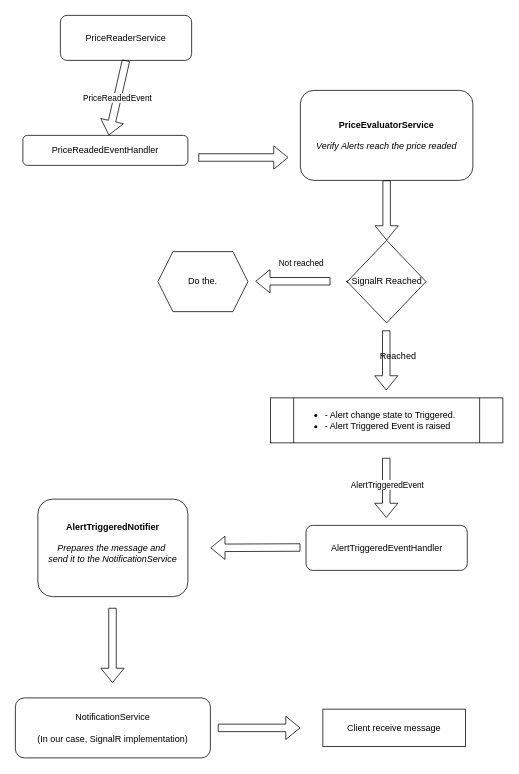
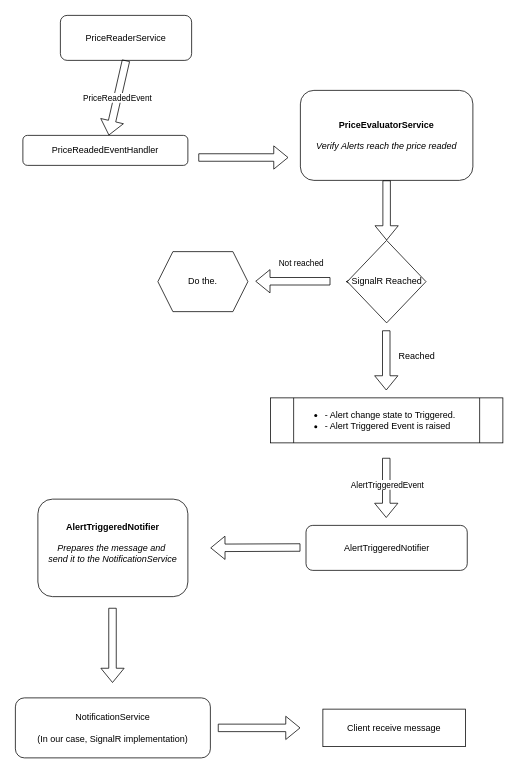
(398, 357) -> (417, 357)
(387, 548) -> (387, 548)
